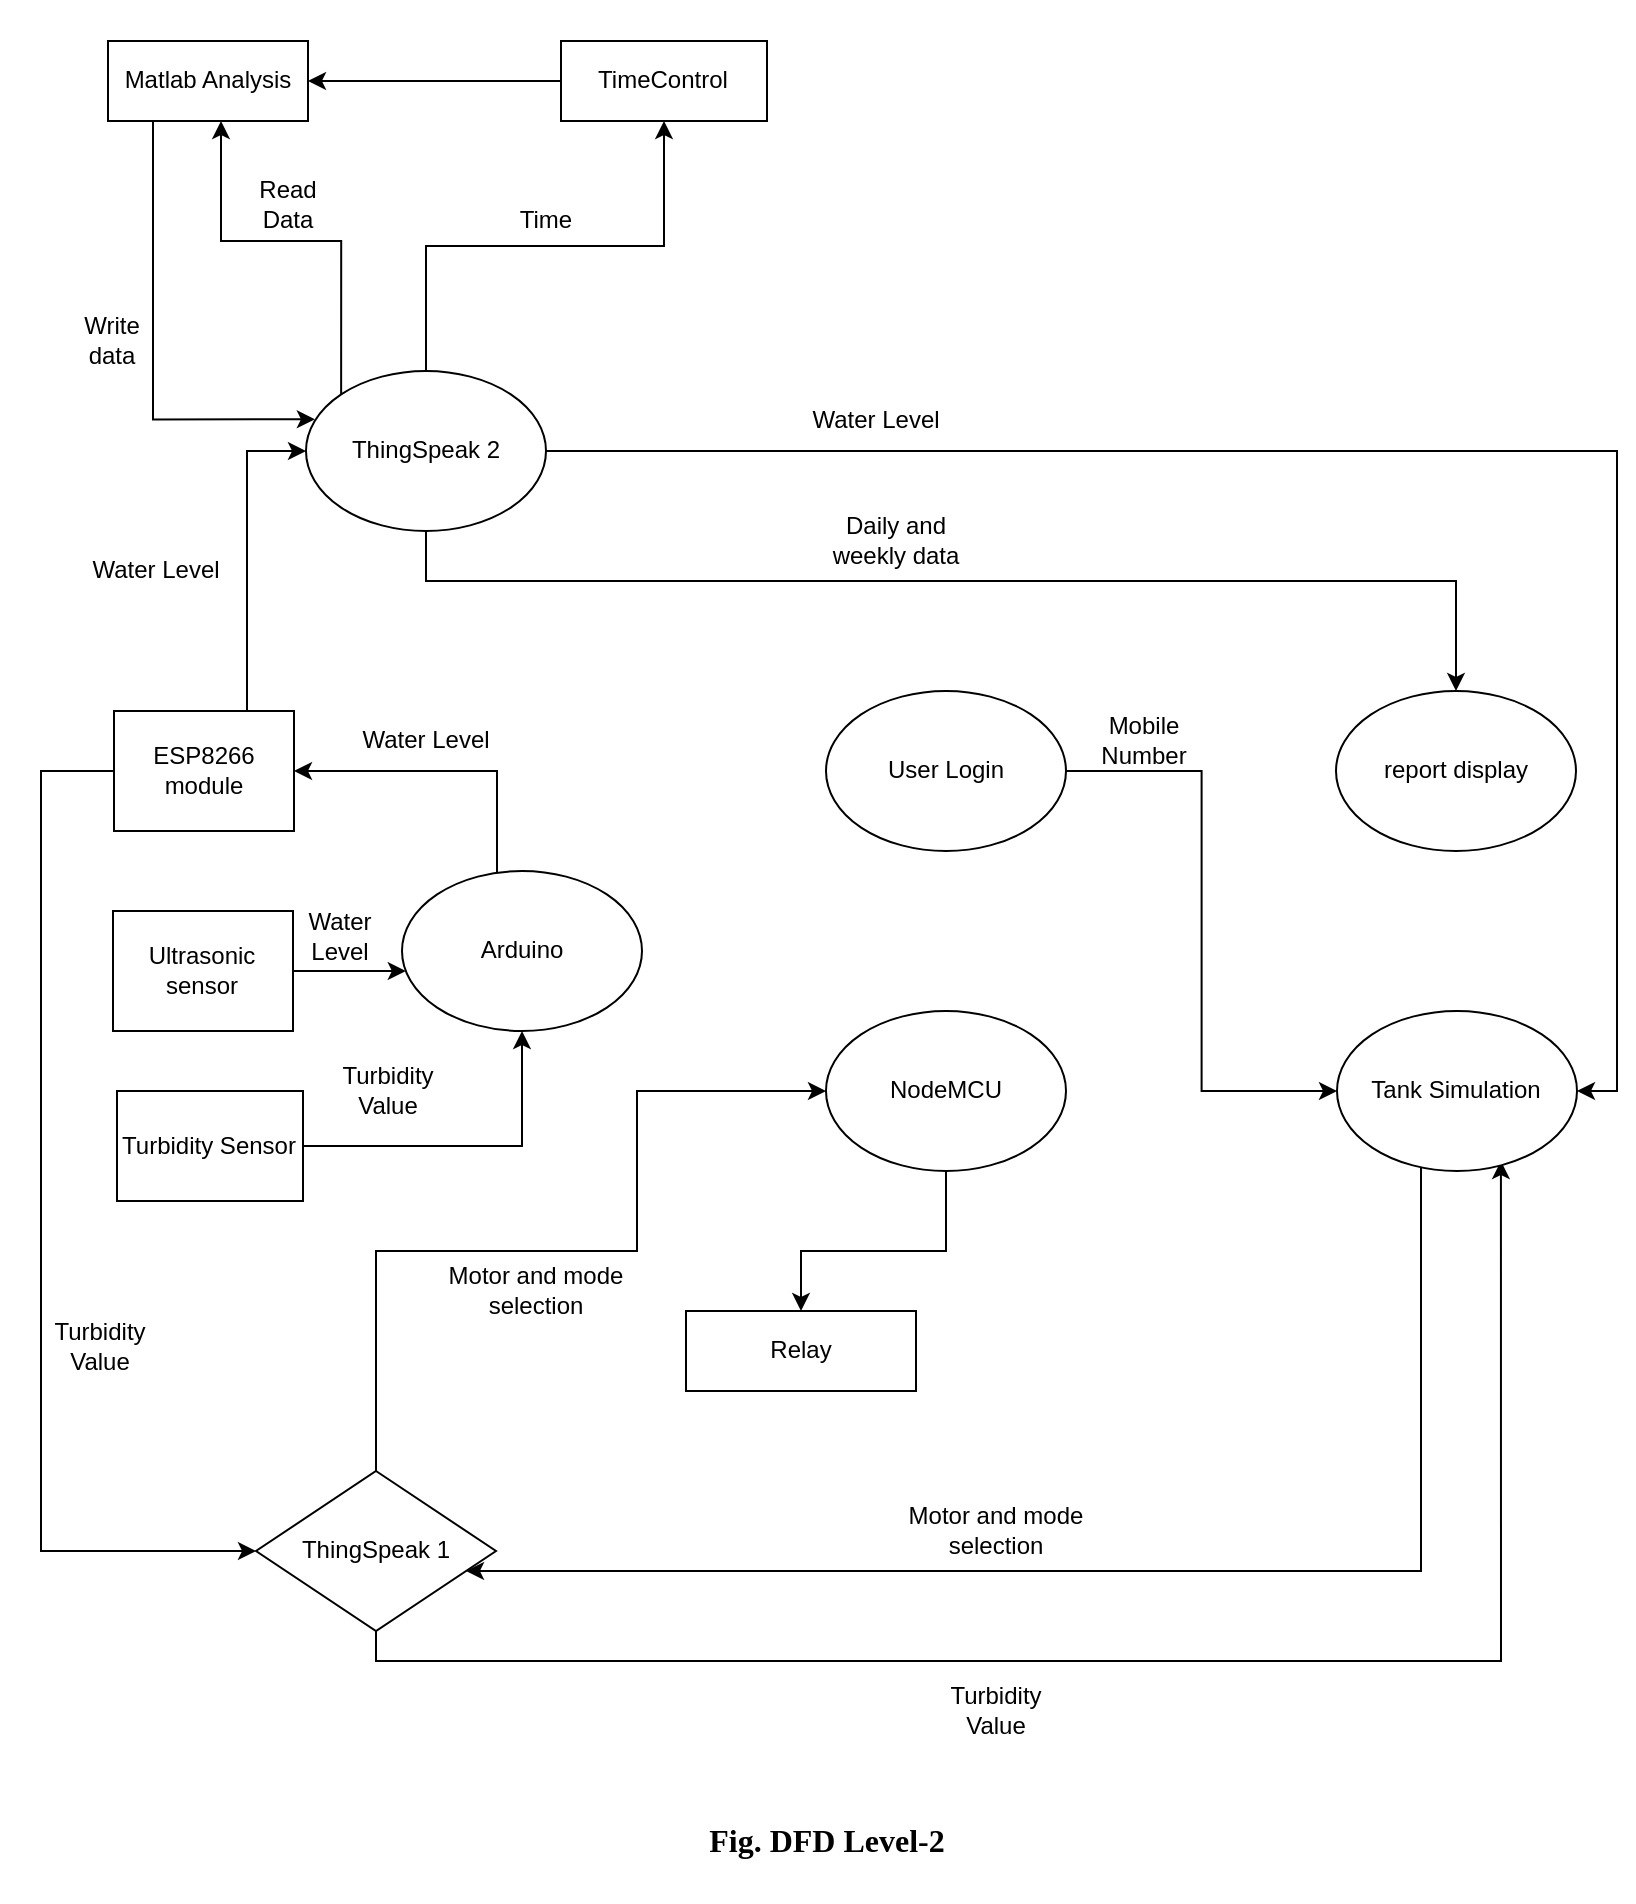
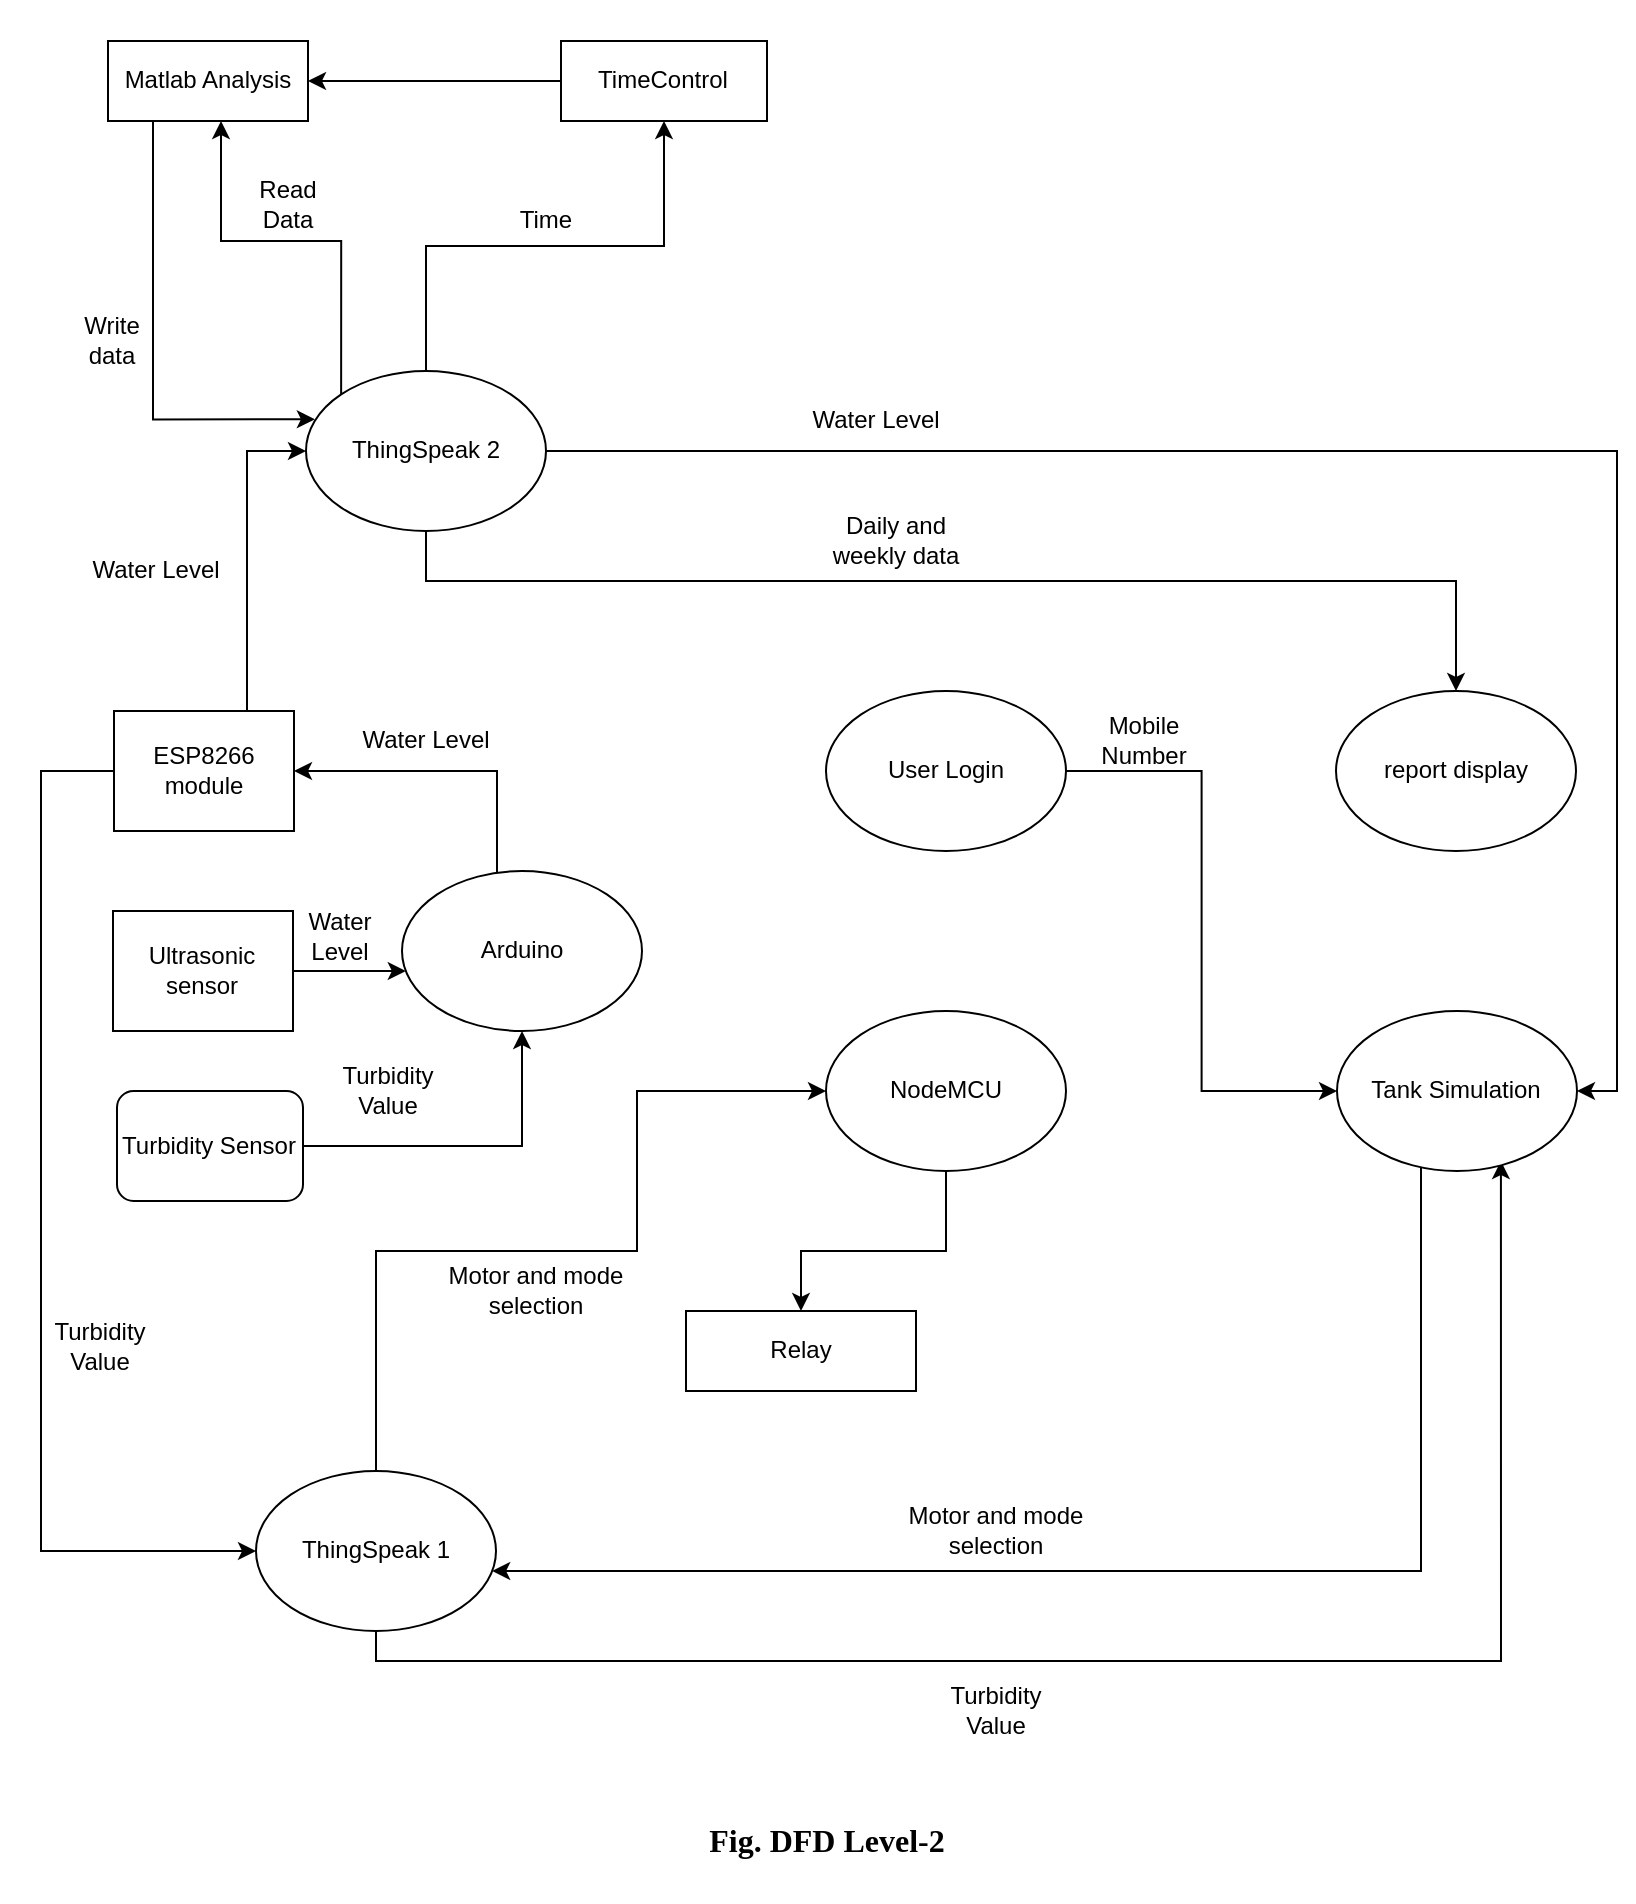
(210, 1146) -> (210, 1146)
(376, 1551) -> (376, 1551)
